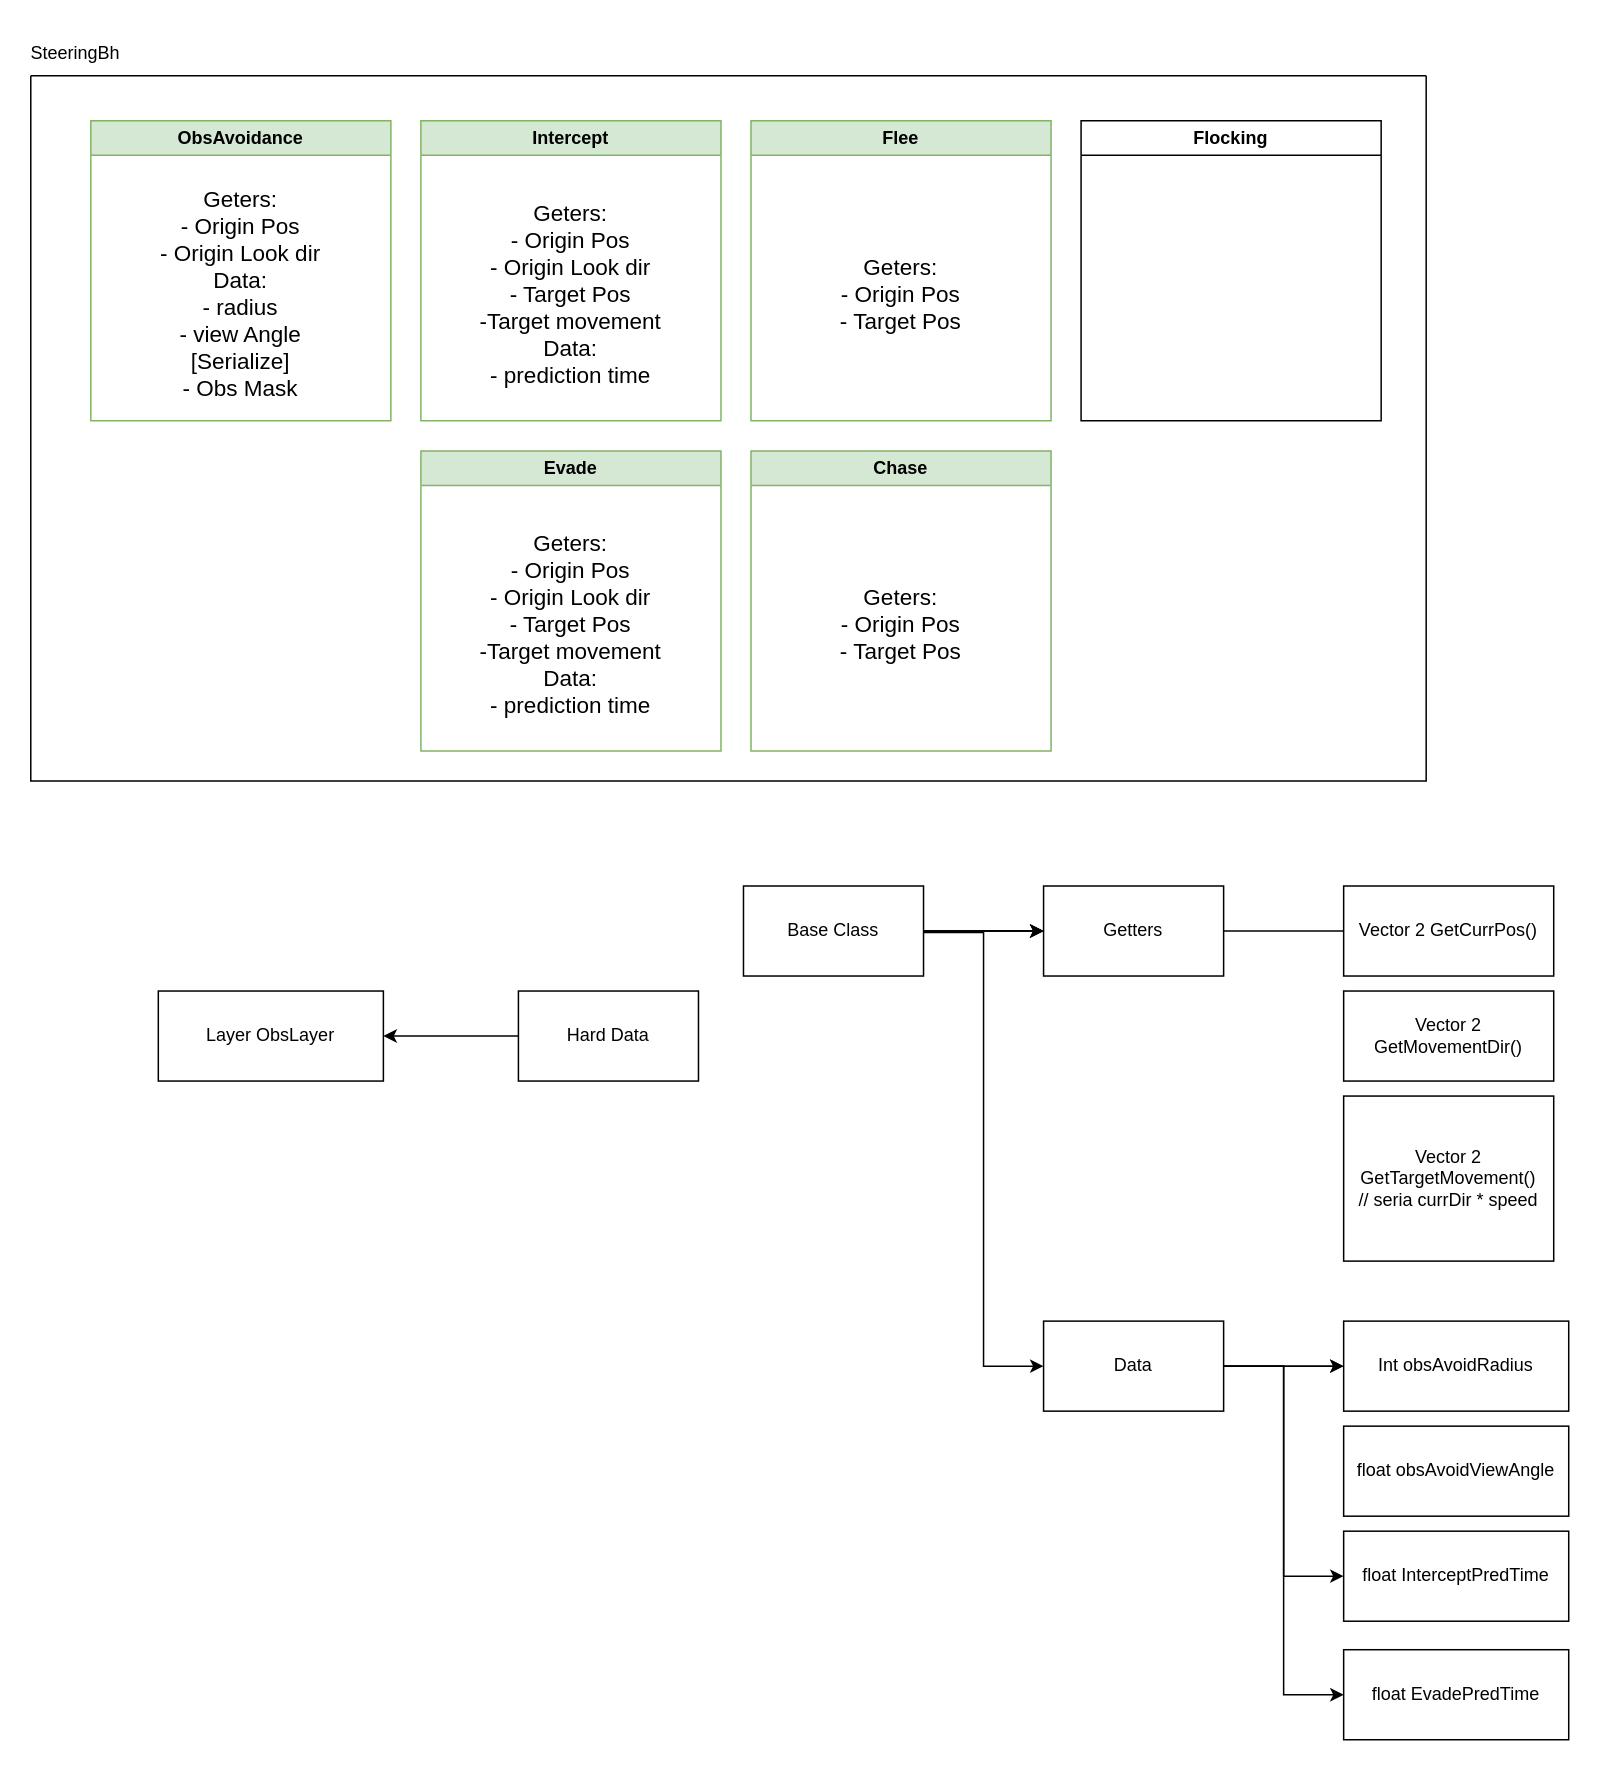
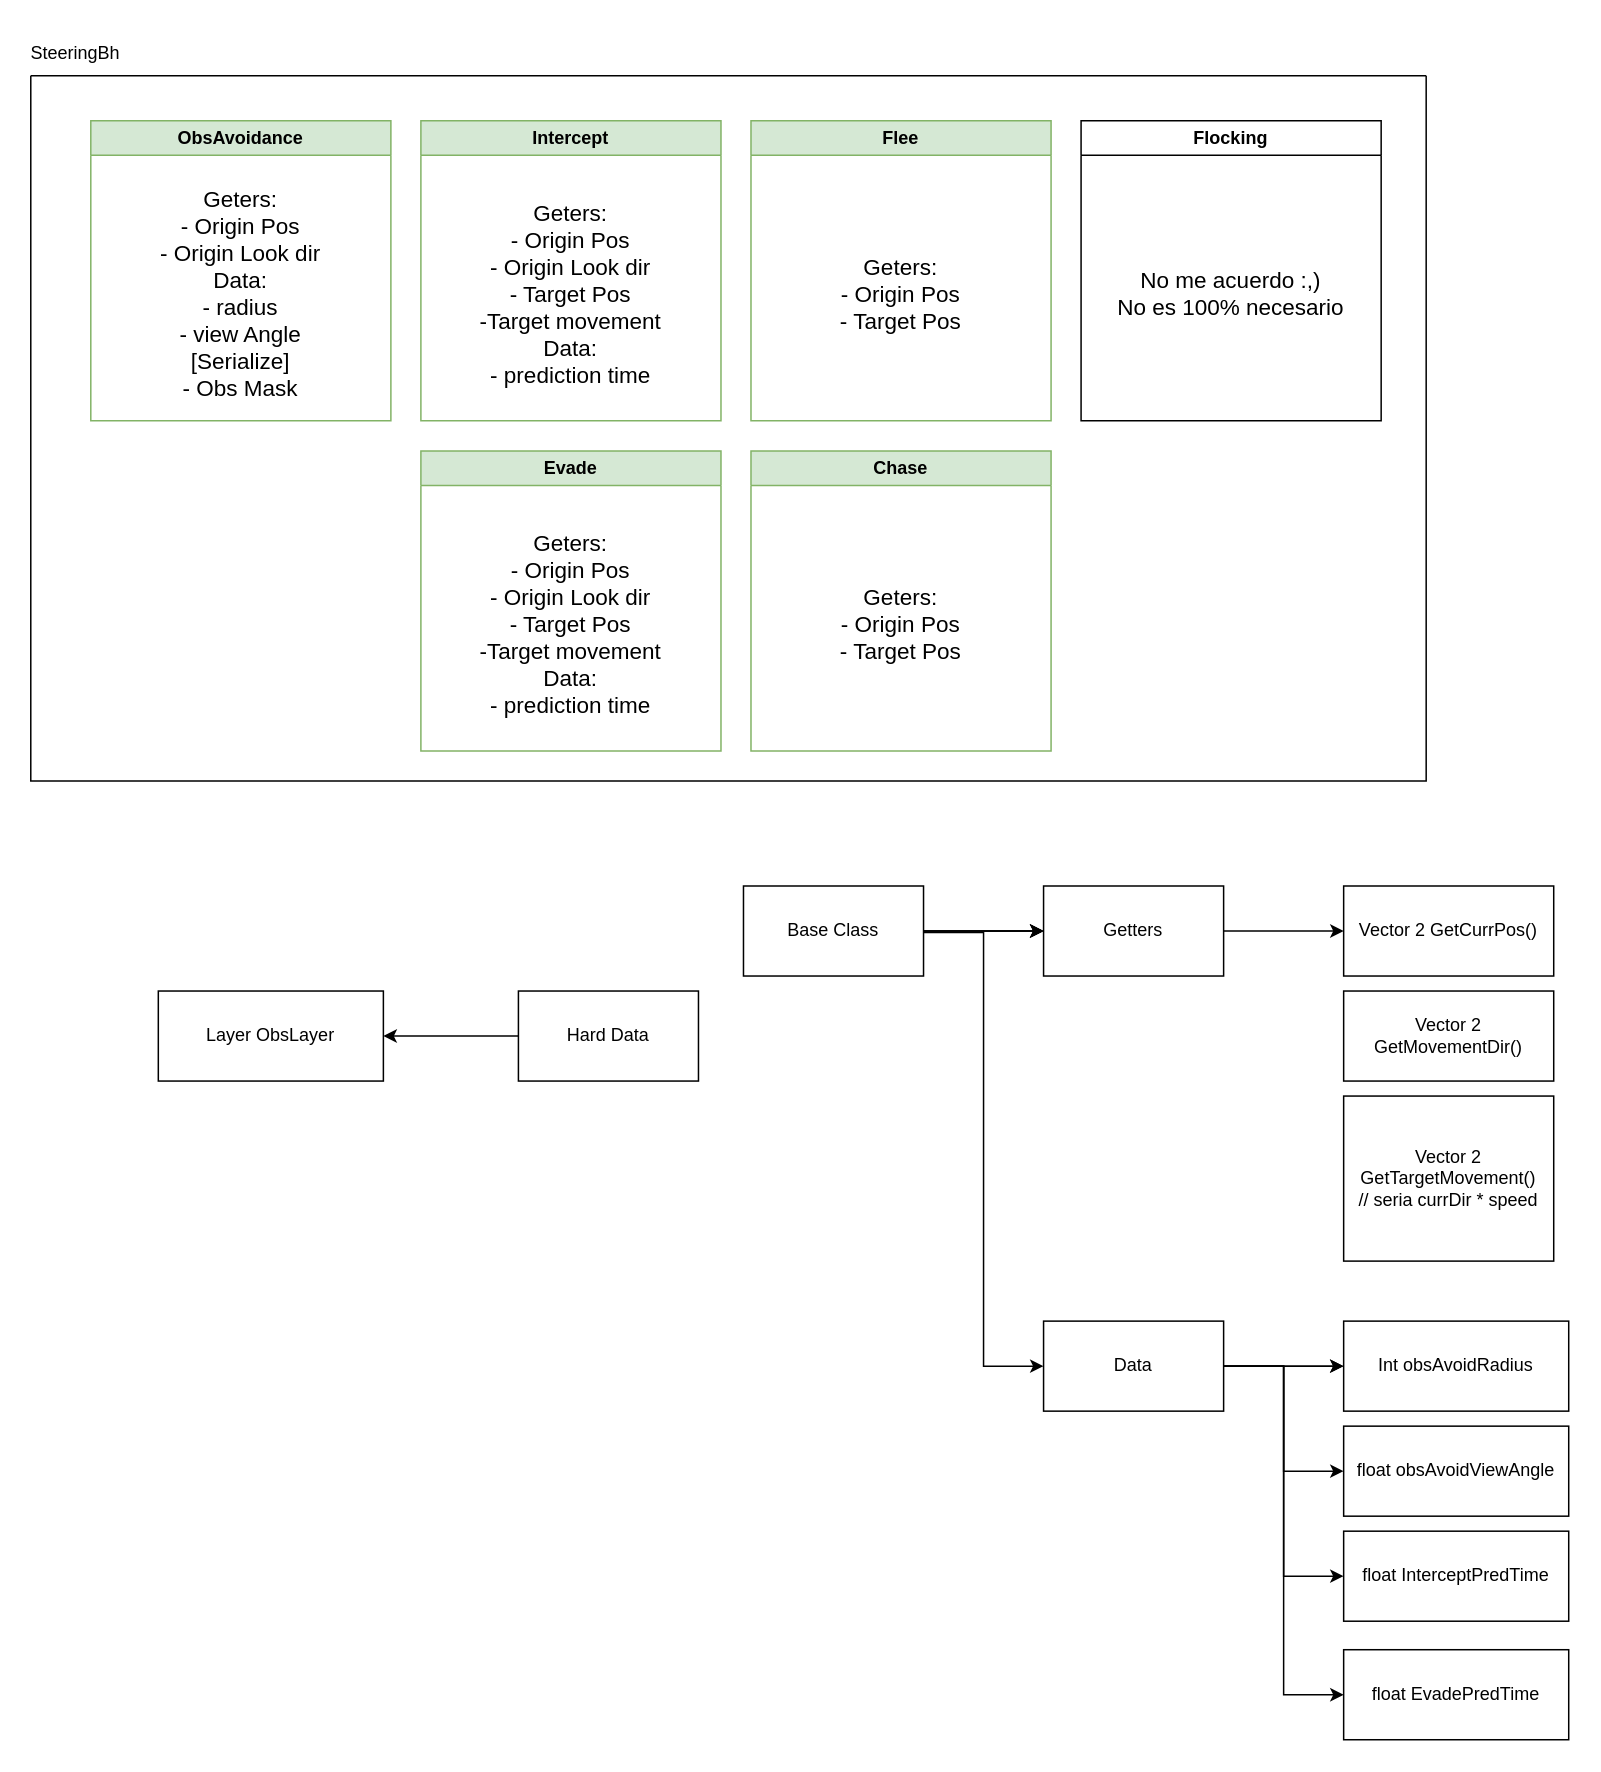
none -> (1231, 293)
(1336, 931) -> (1332, 931)
none -> (1309, 1471)
